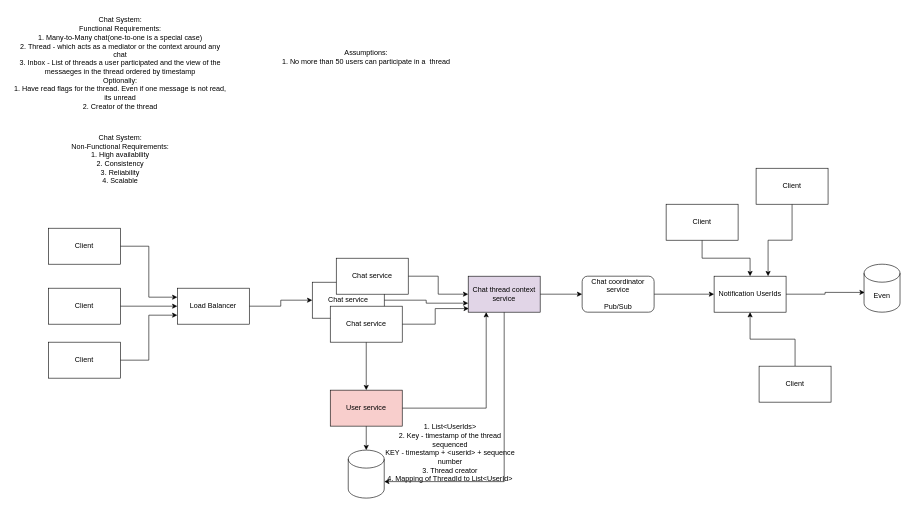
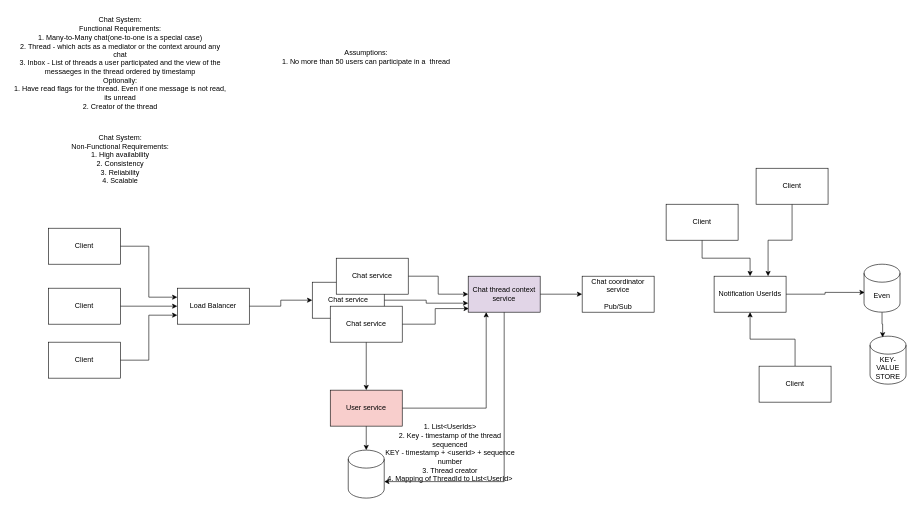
(618, 294) -> (618, 294)
(708, 294) -> none
none -> (883, 327)
none -> (888, 360)
